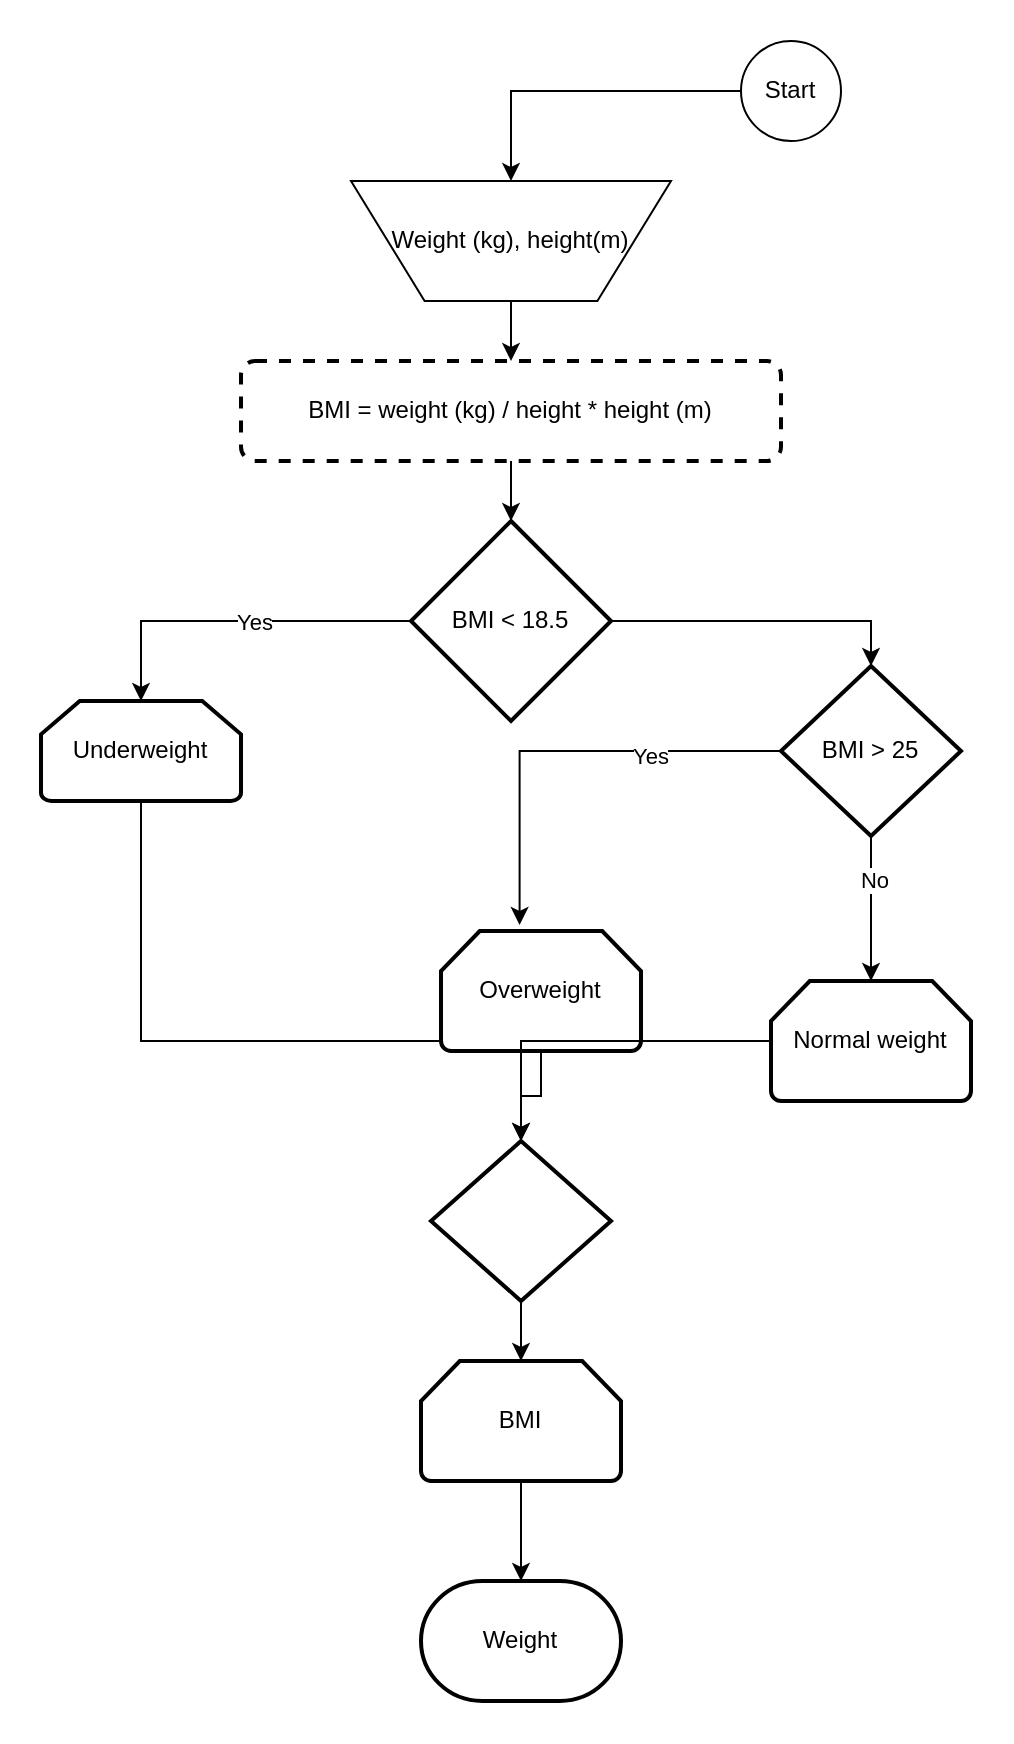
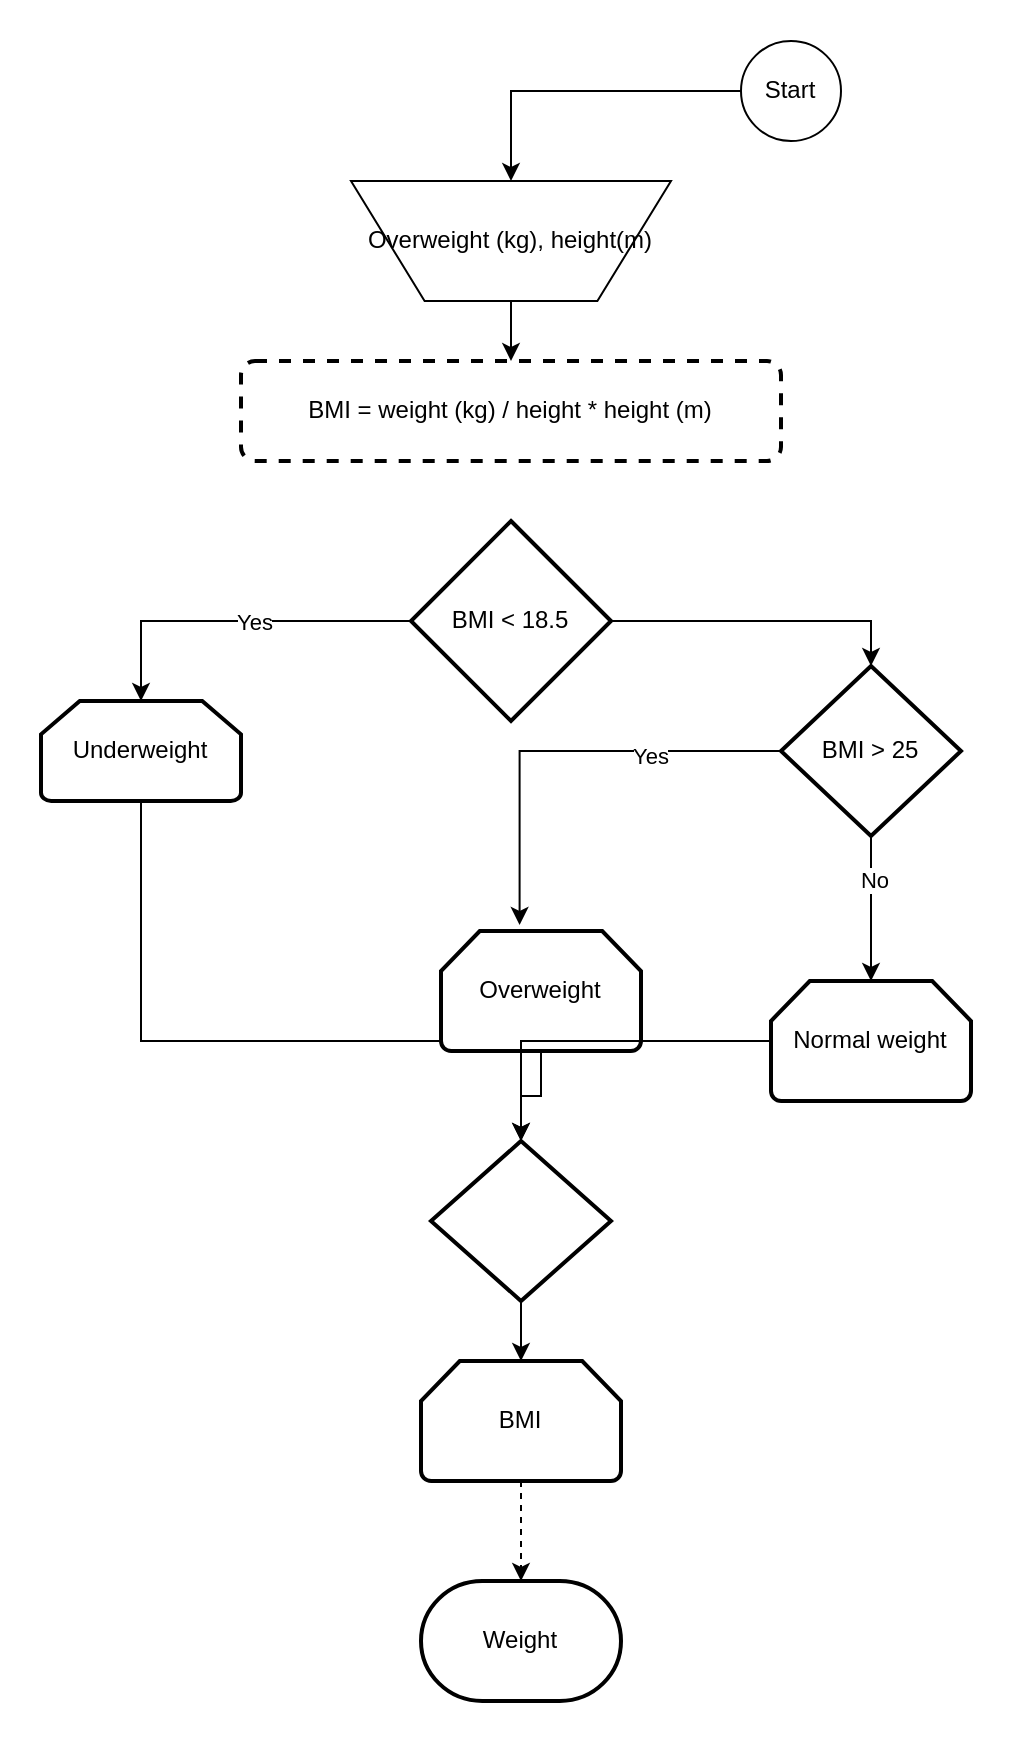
(511, 241) -> (511, 241)
(511, 498) -> none
(521, 1525) -> (521, 1525)
